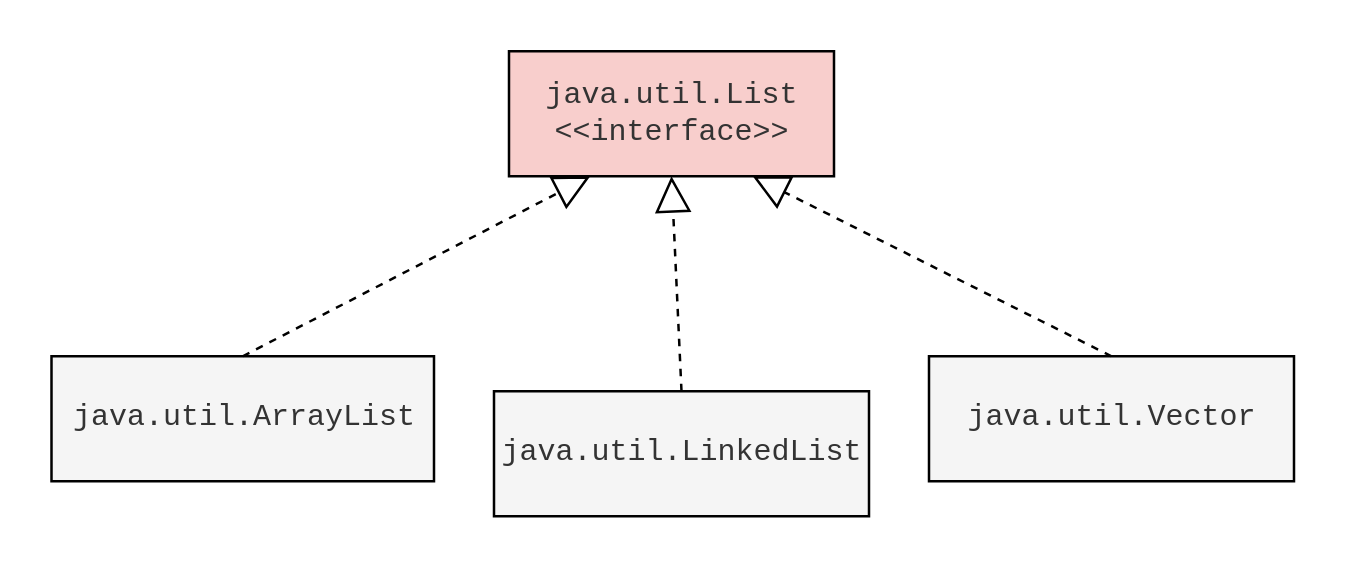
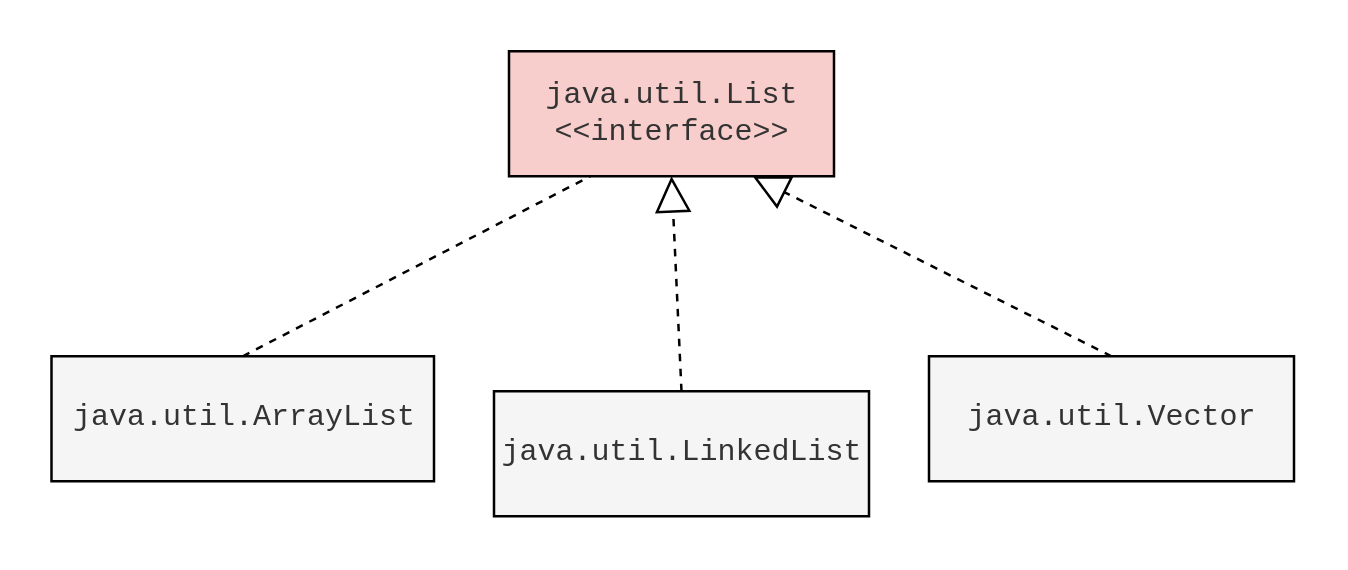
(557, 193) -> (574, 185)
